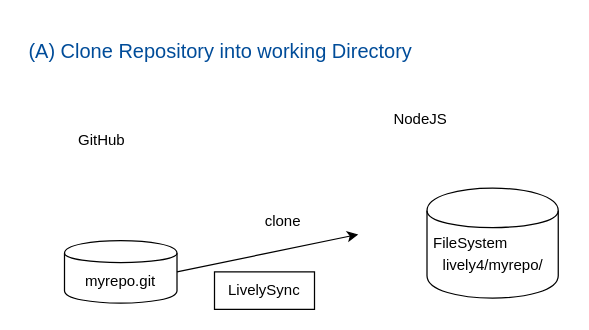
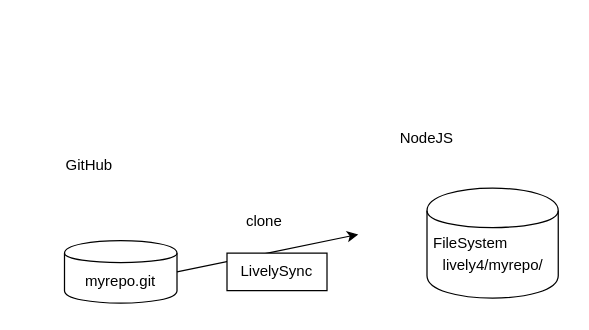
(220, 51) -> none
(421, 119) -> (427, 138)
(102, 141) -> (89, 166)
(283, 222) -> (264, 222)
(264, 291) -> (277, 272)
